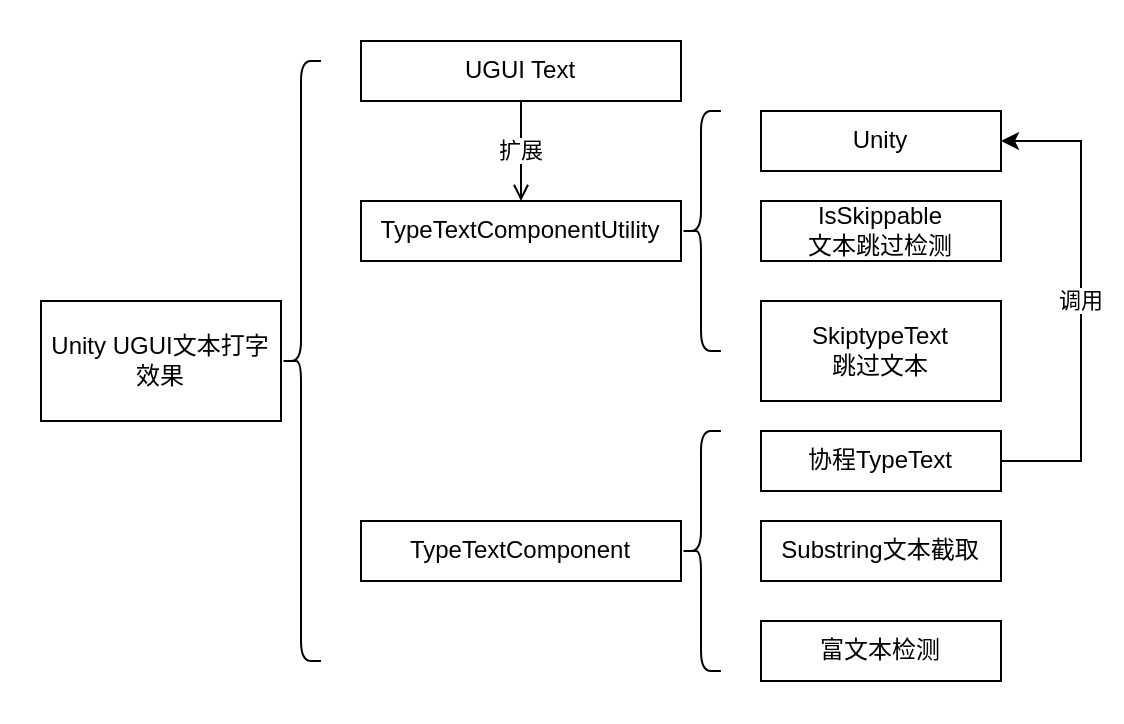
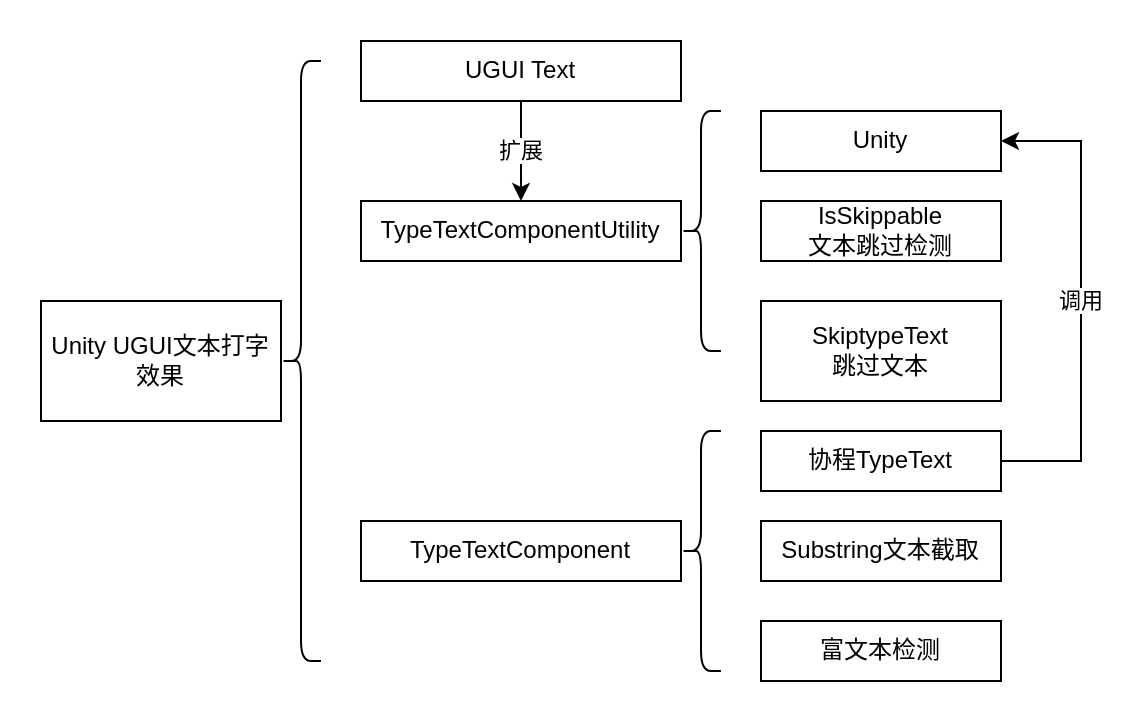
(521, 188) -> (521, 186)
